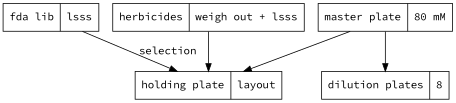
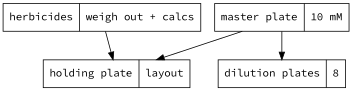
(51, 17) -> none
(247, 17) -> (140, 17)
(430, 17) -> (327, 17)
